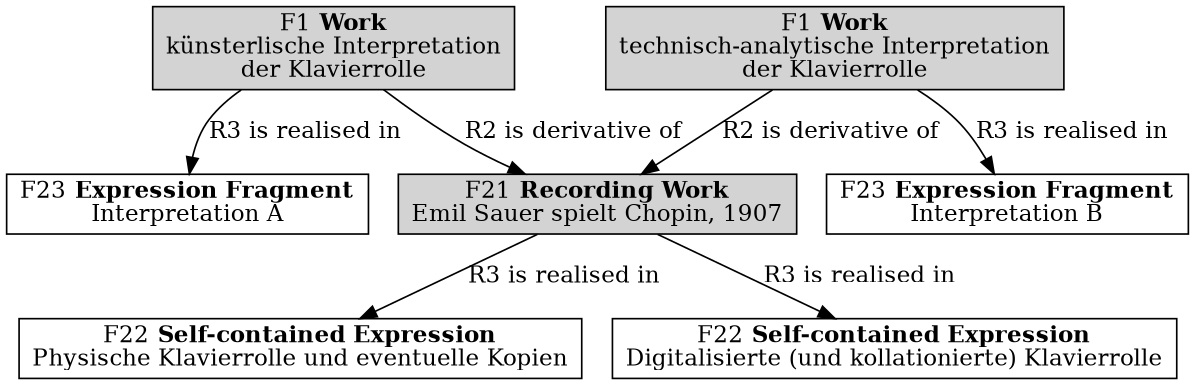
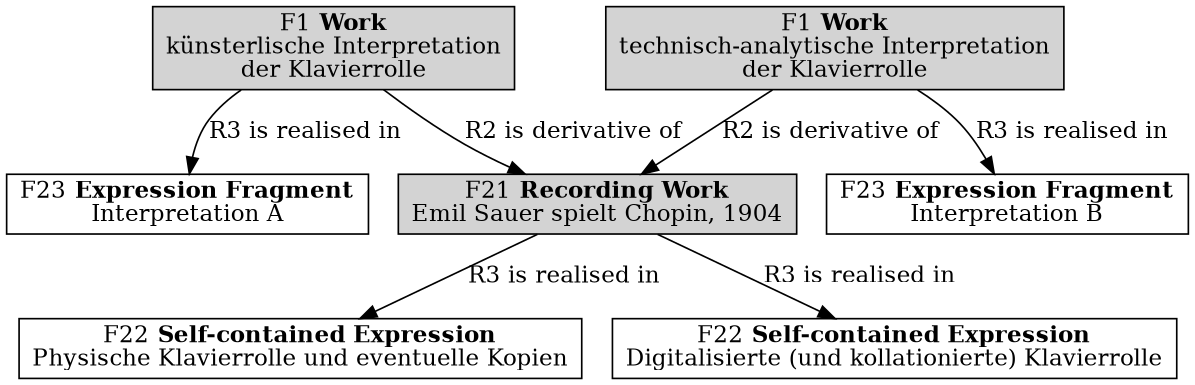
(598, 214) -> (598, 214)
